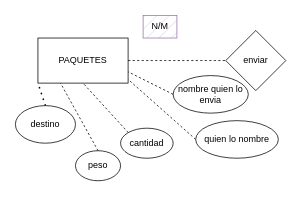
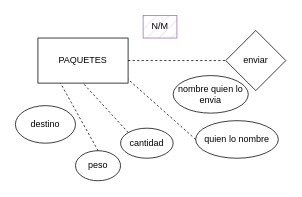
(151, 83) -> none
(42, 96) -> none
